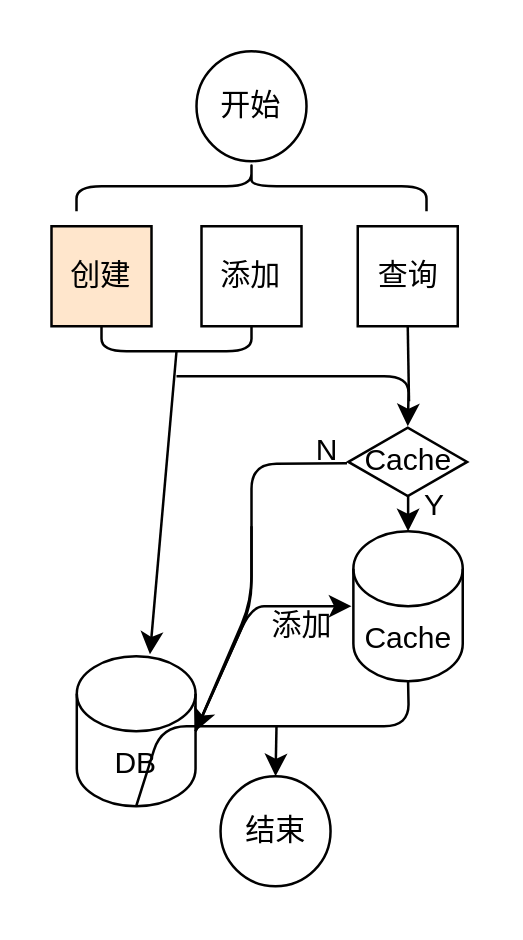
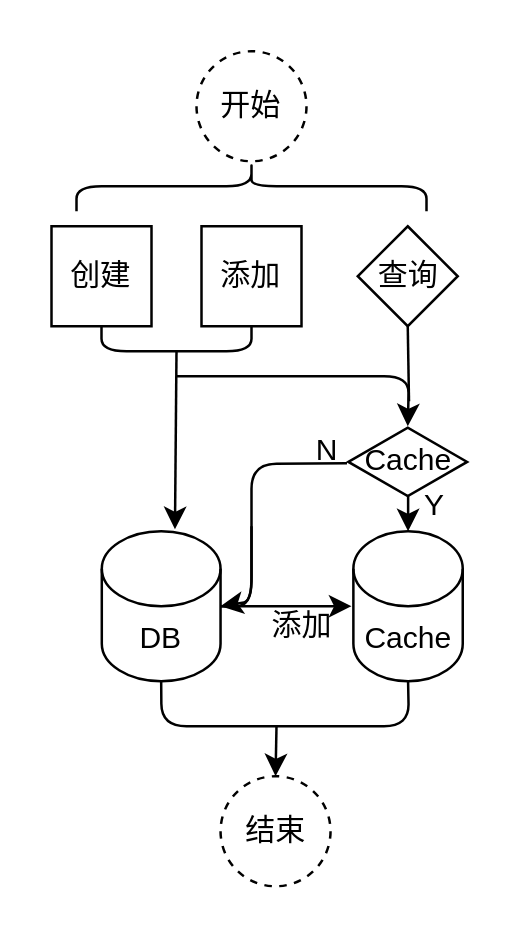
(251, 106) -> (251, 106)
(101, 276) -> (101, 276)
(408, 276) -> (408, 276)
(136, 731) -> (161, 606)
(275, 831) -> (275, 831)
